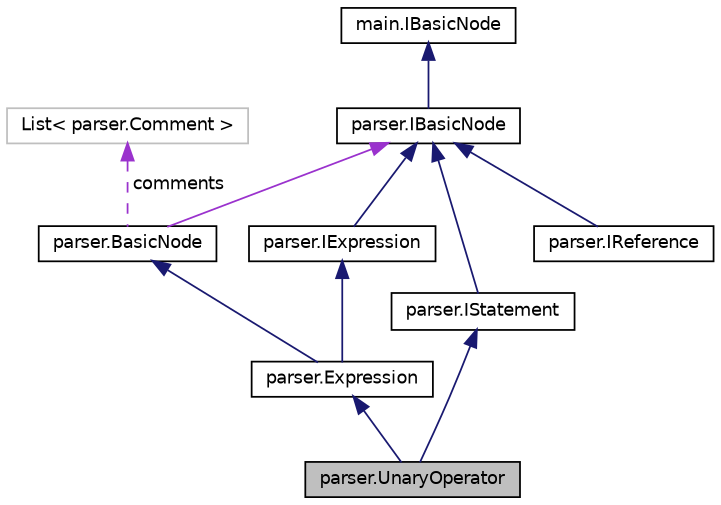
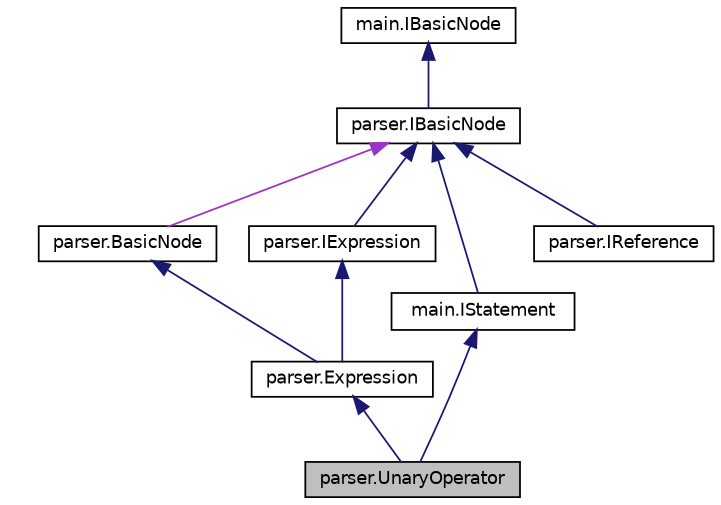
(128, 126) -> none
(483, 311) -> (483, 311)
